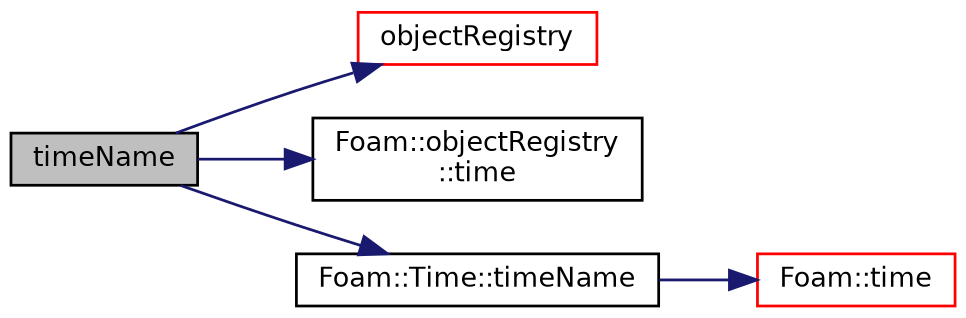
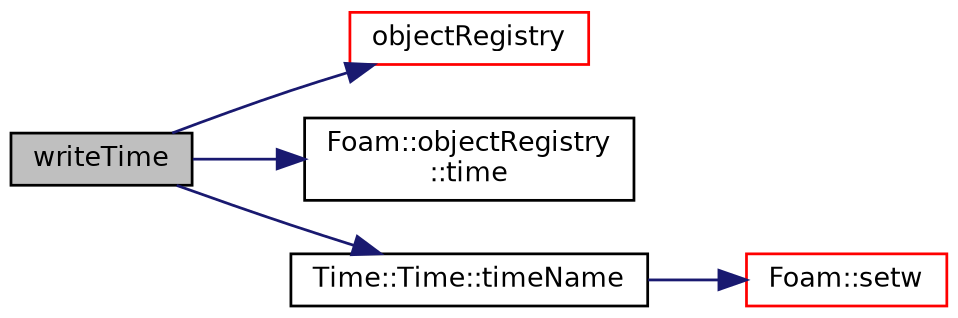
(104, 159) -> (102, 159)
(478, 280) -> (469, 280)
(856, 280) -> (847, 280)
